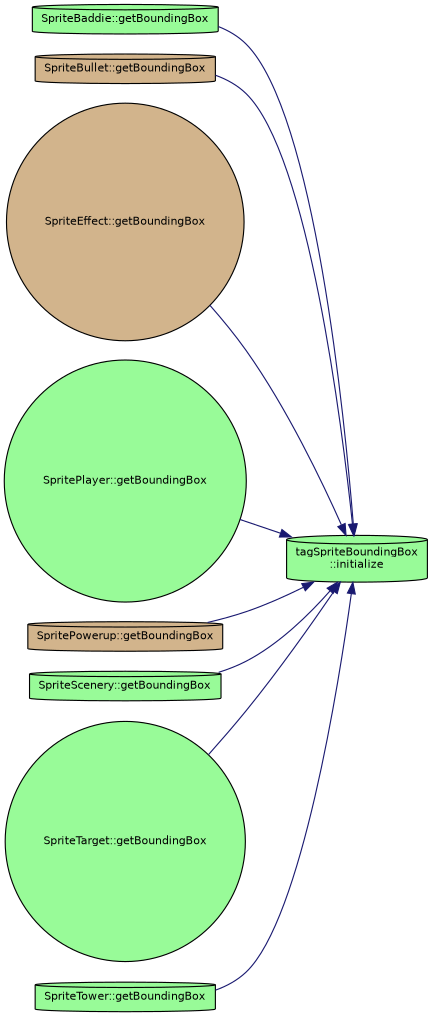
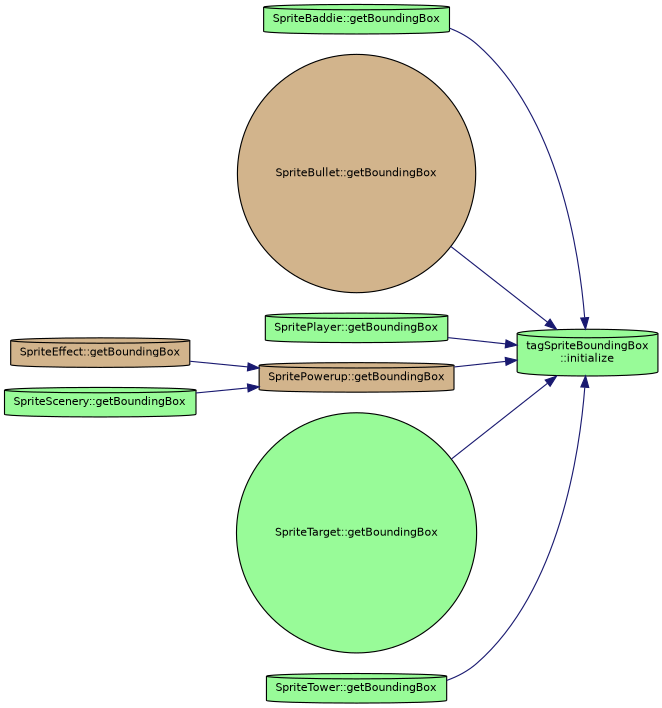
(125, 69) -> (357, 174)
(125, 222) -> (100, 353)
(284, 410) -> (219, 364)
(125, 481) -> (357, 328)
(280, 639) -> (222, 390)
